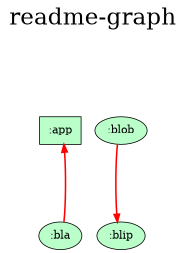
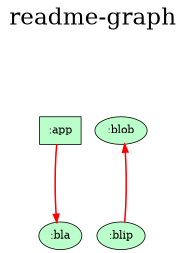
(116, 179) -> (126, 187)
(66, 187) -> (55, 179)
